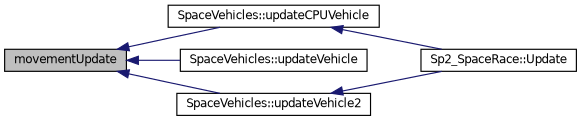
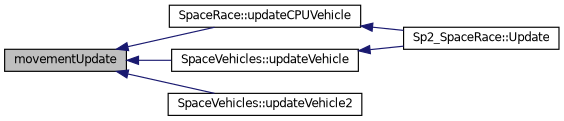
(274, 16) -> (265, 16)
(392, 81) -> (387, 48)
